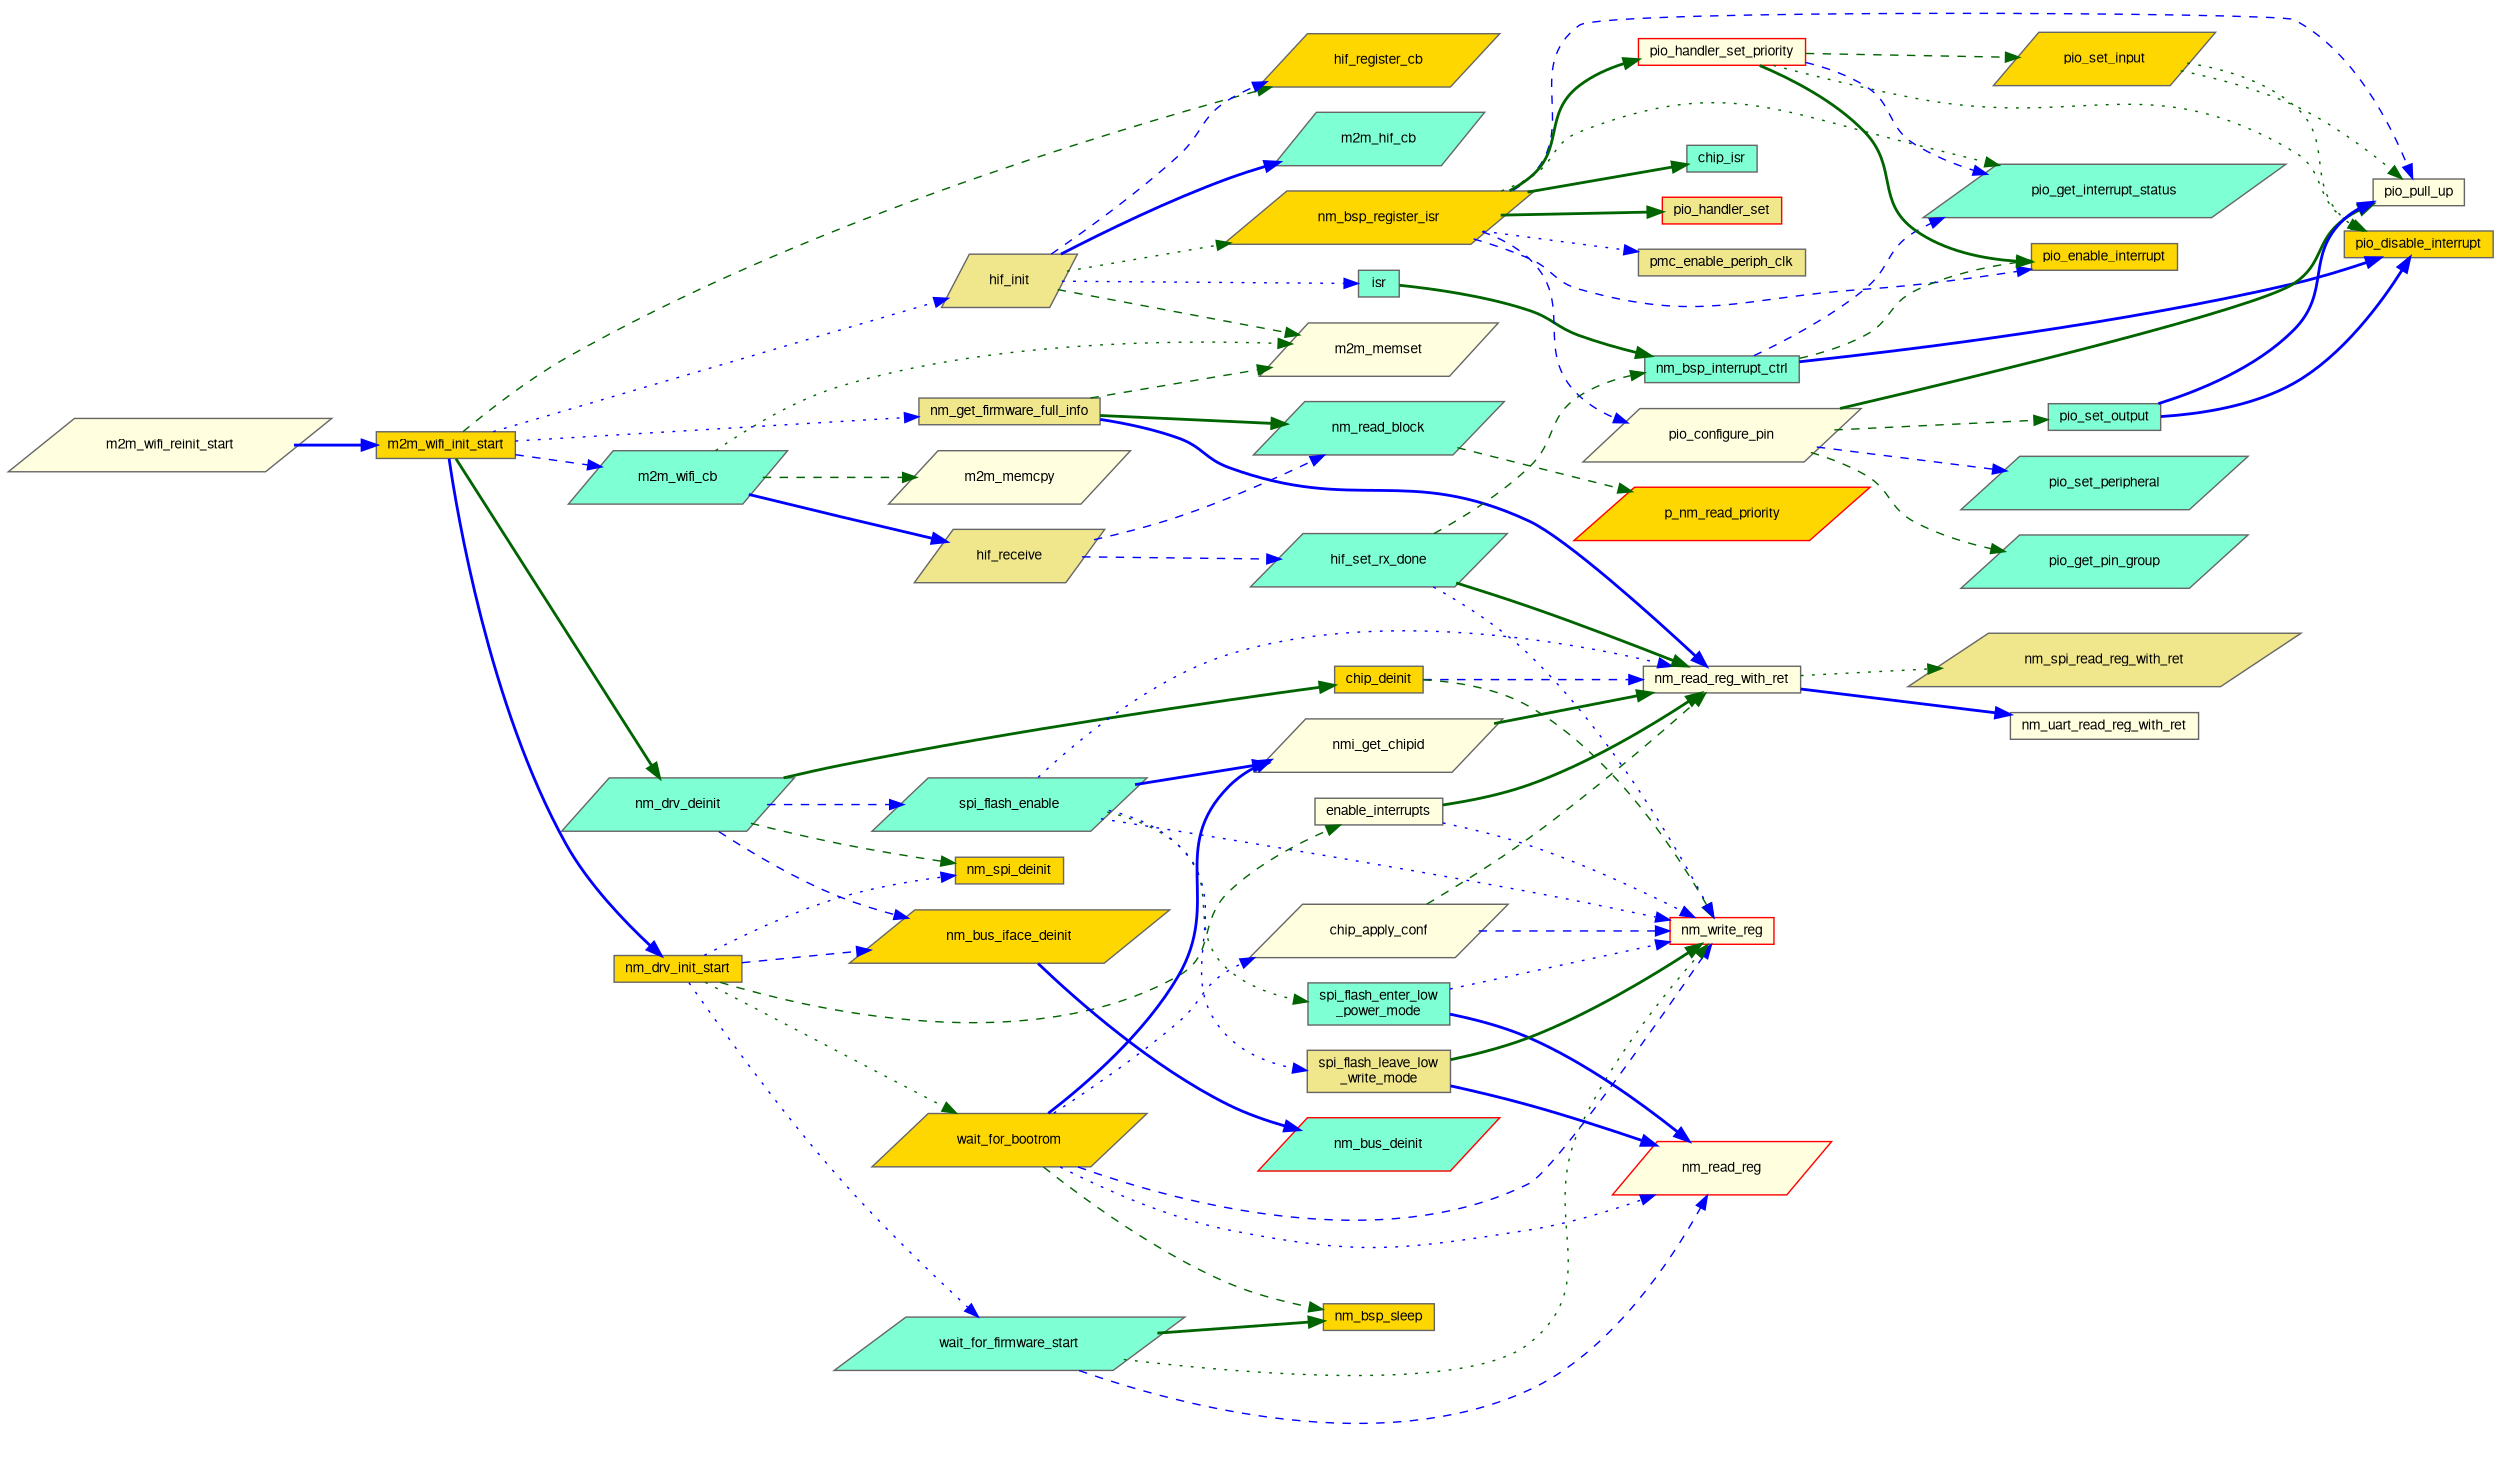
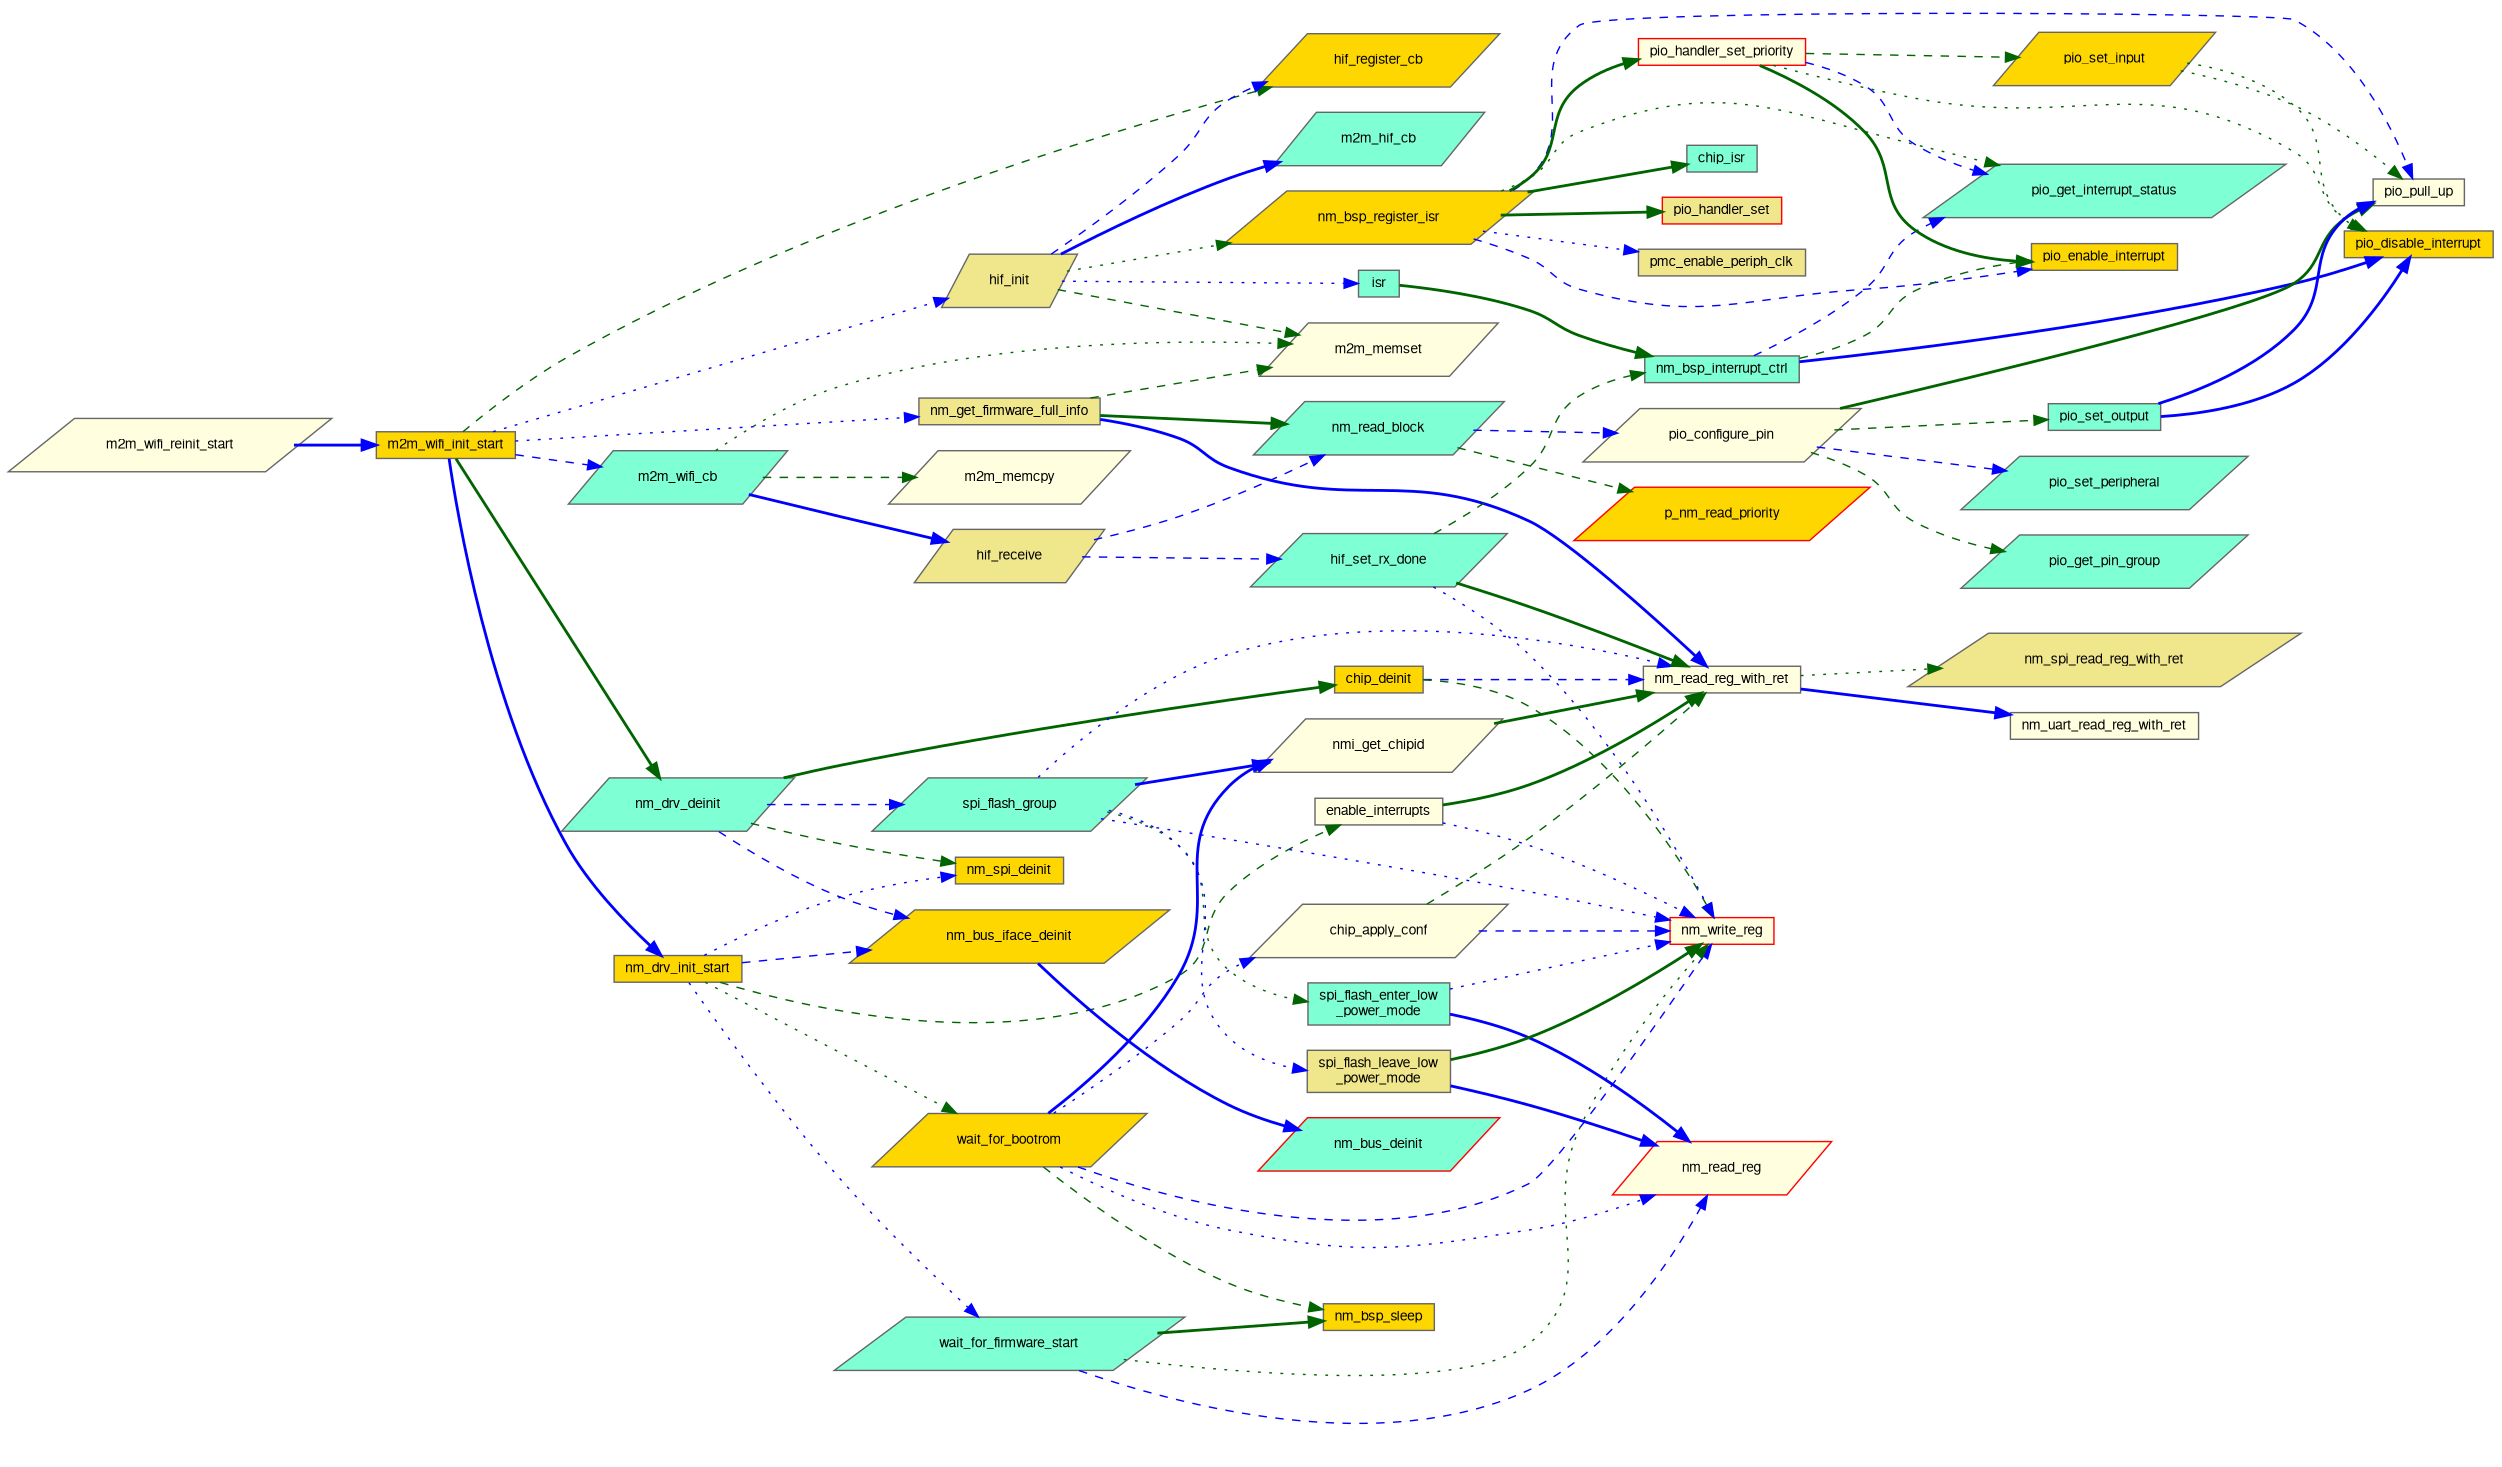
(1553, 308) -> (1538, 431)
(1010, 805) -> (1010, 805)
(1379, 1071) -> (1379, 1071)
